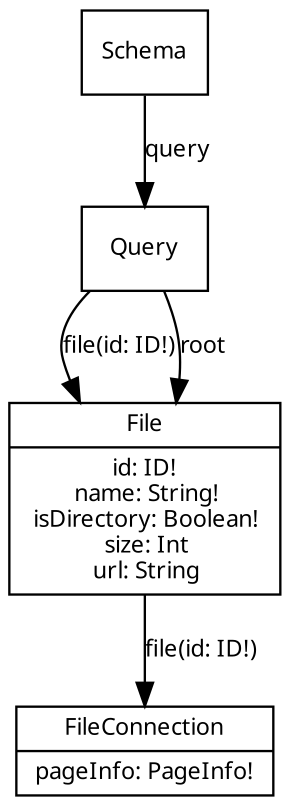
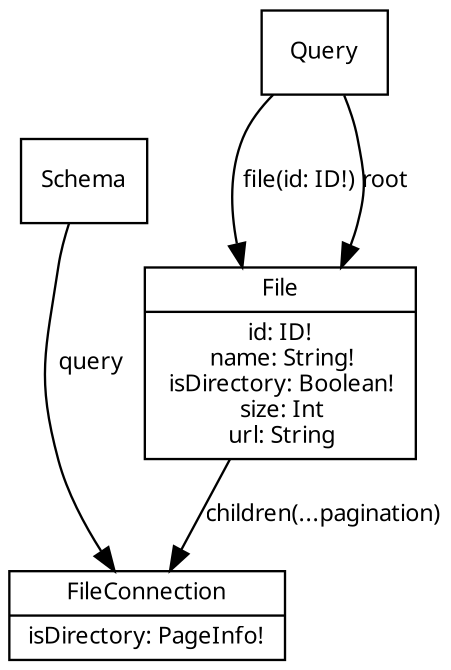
(145, 139) -> (46, 392)
(202, 651) -> (324, 515)
(145, 772) -> (147, 637)
